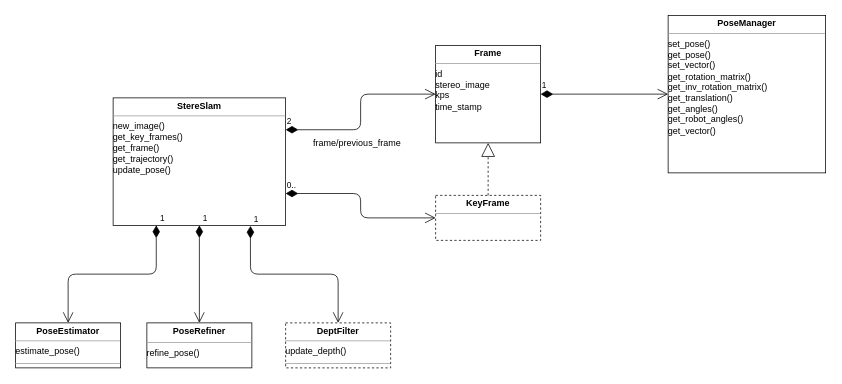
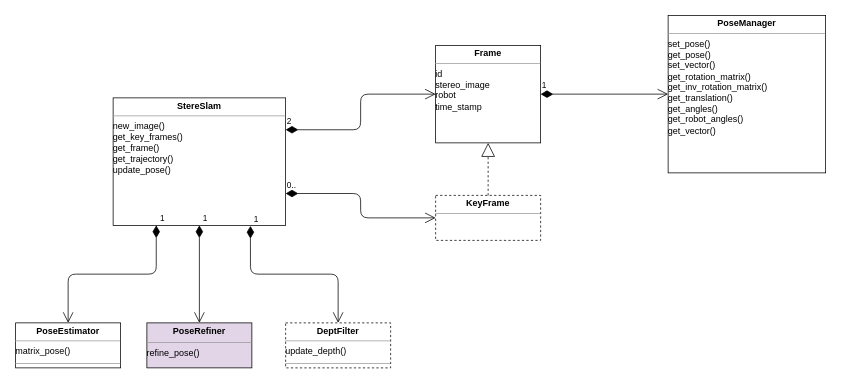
(464, 72) -> (464, 72)
(357, 143) -> none
(52, 334) -> (47, 334)
(199, 345) -> (199, 345)
